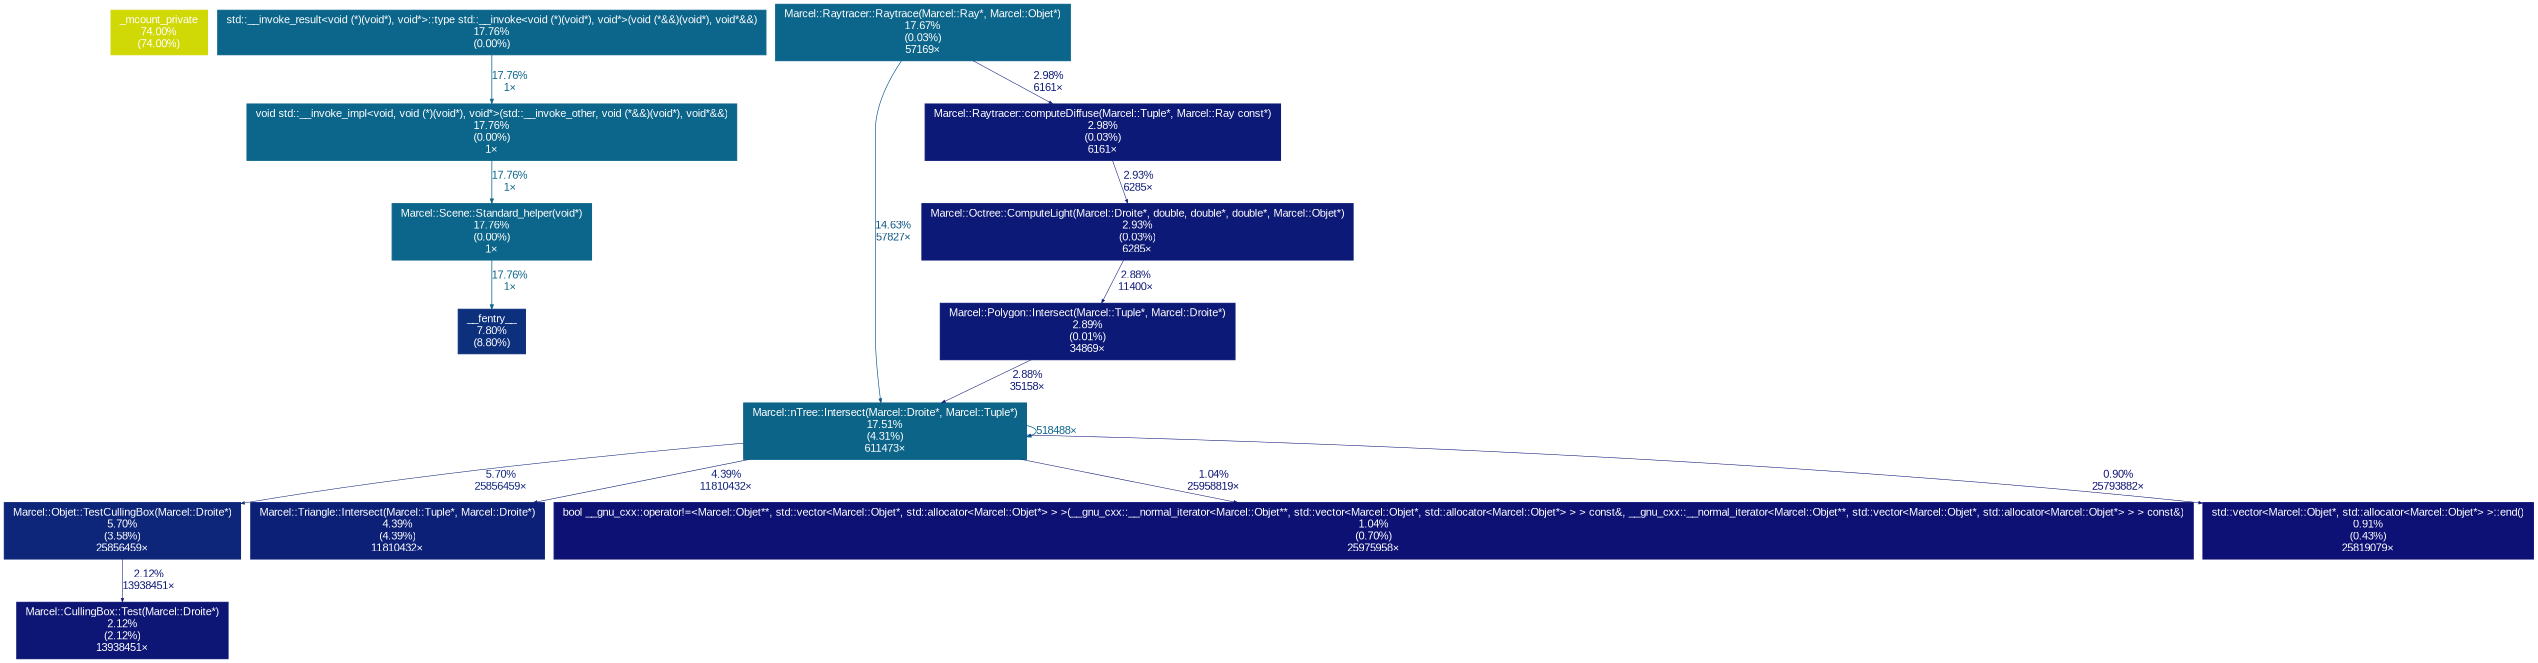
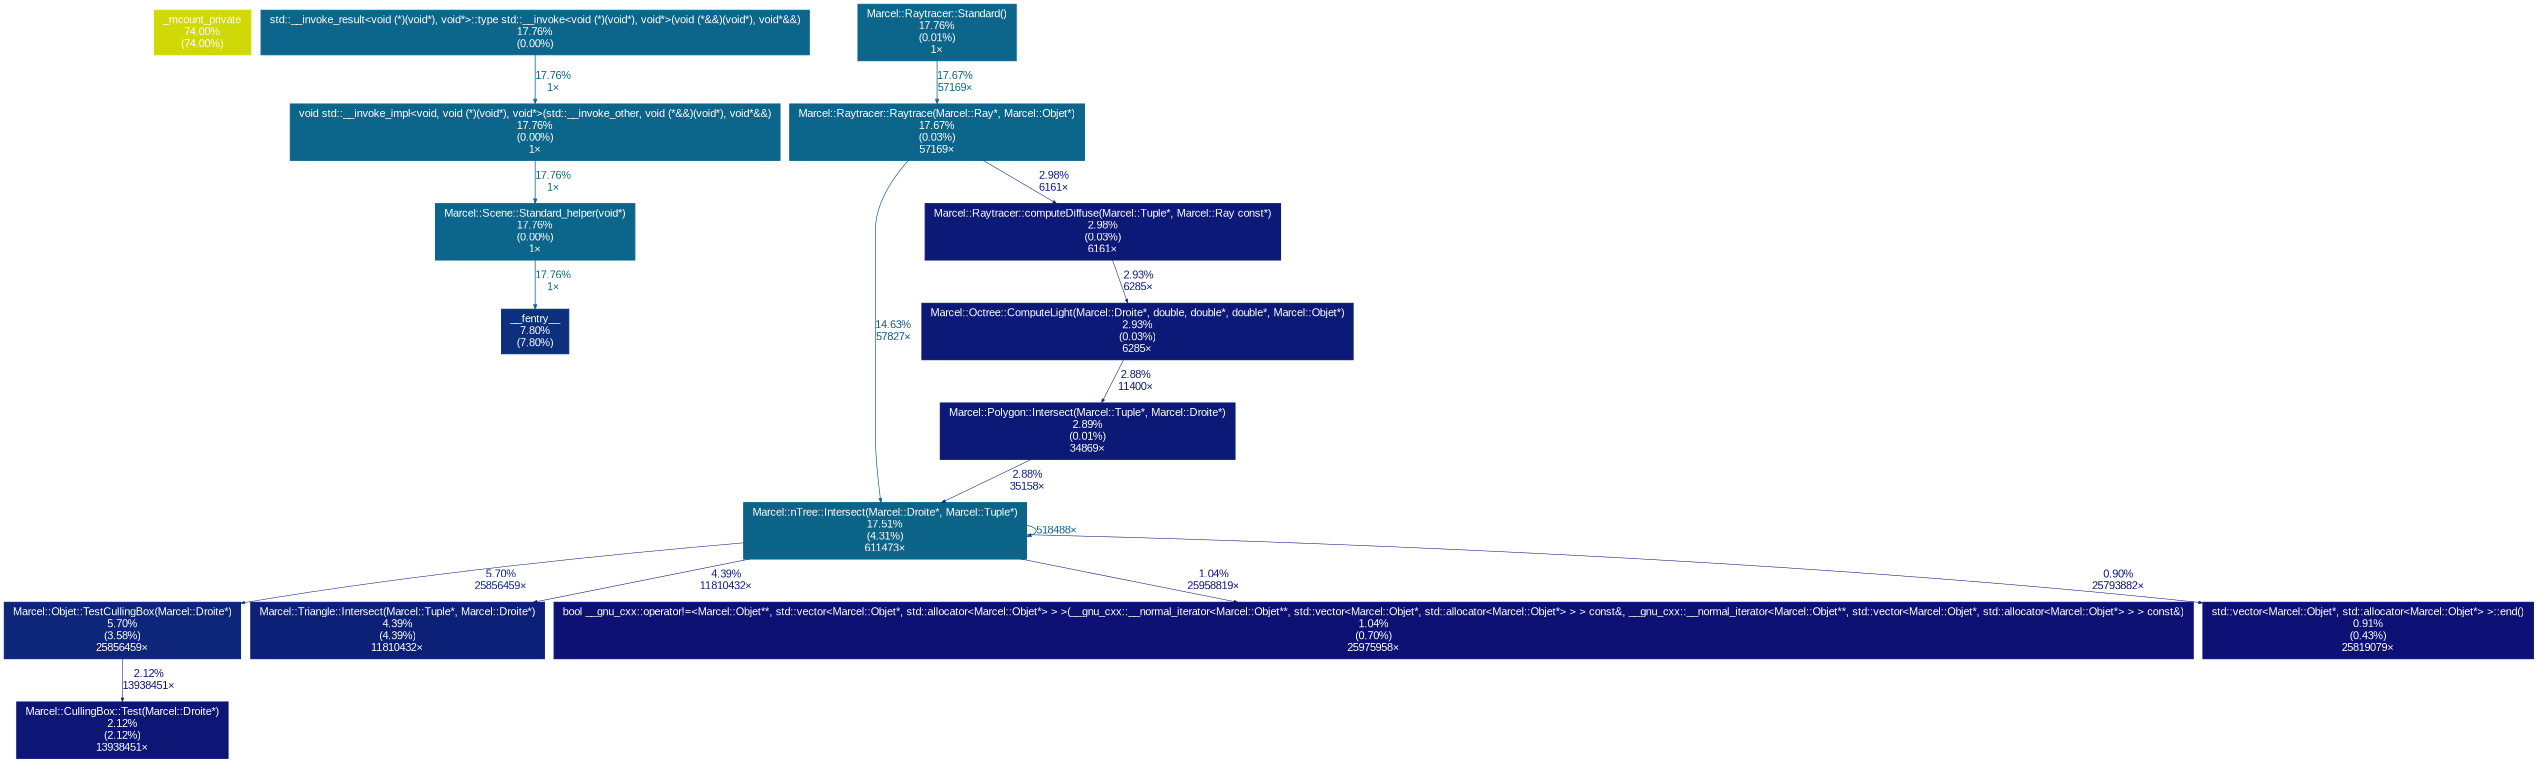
none -> (937, 32)
(492, 332) -> (535, 332)
